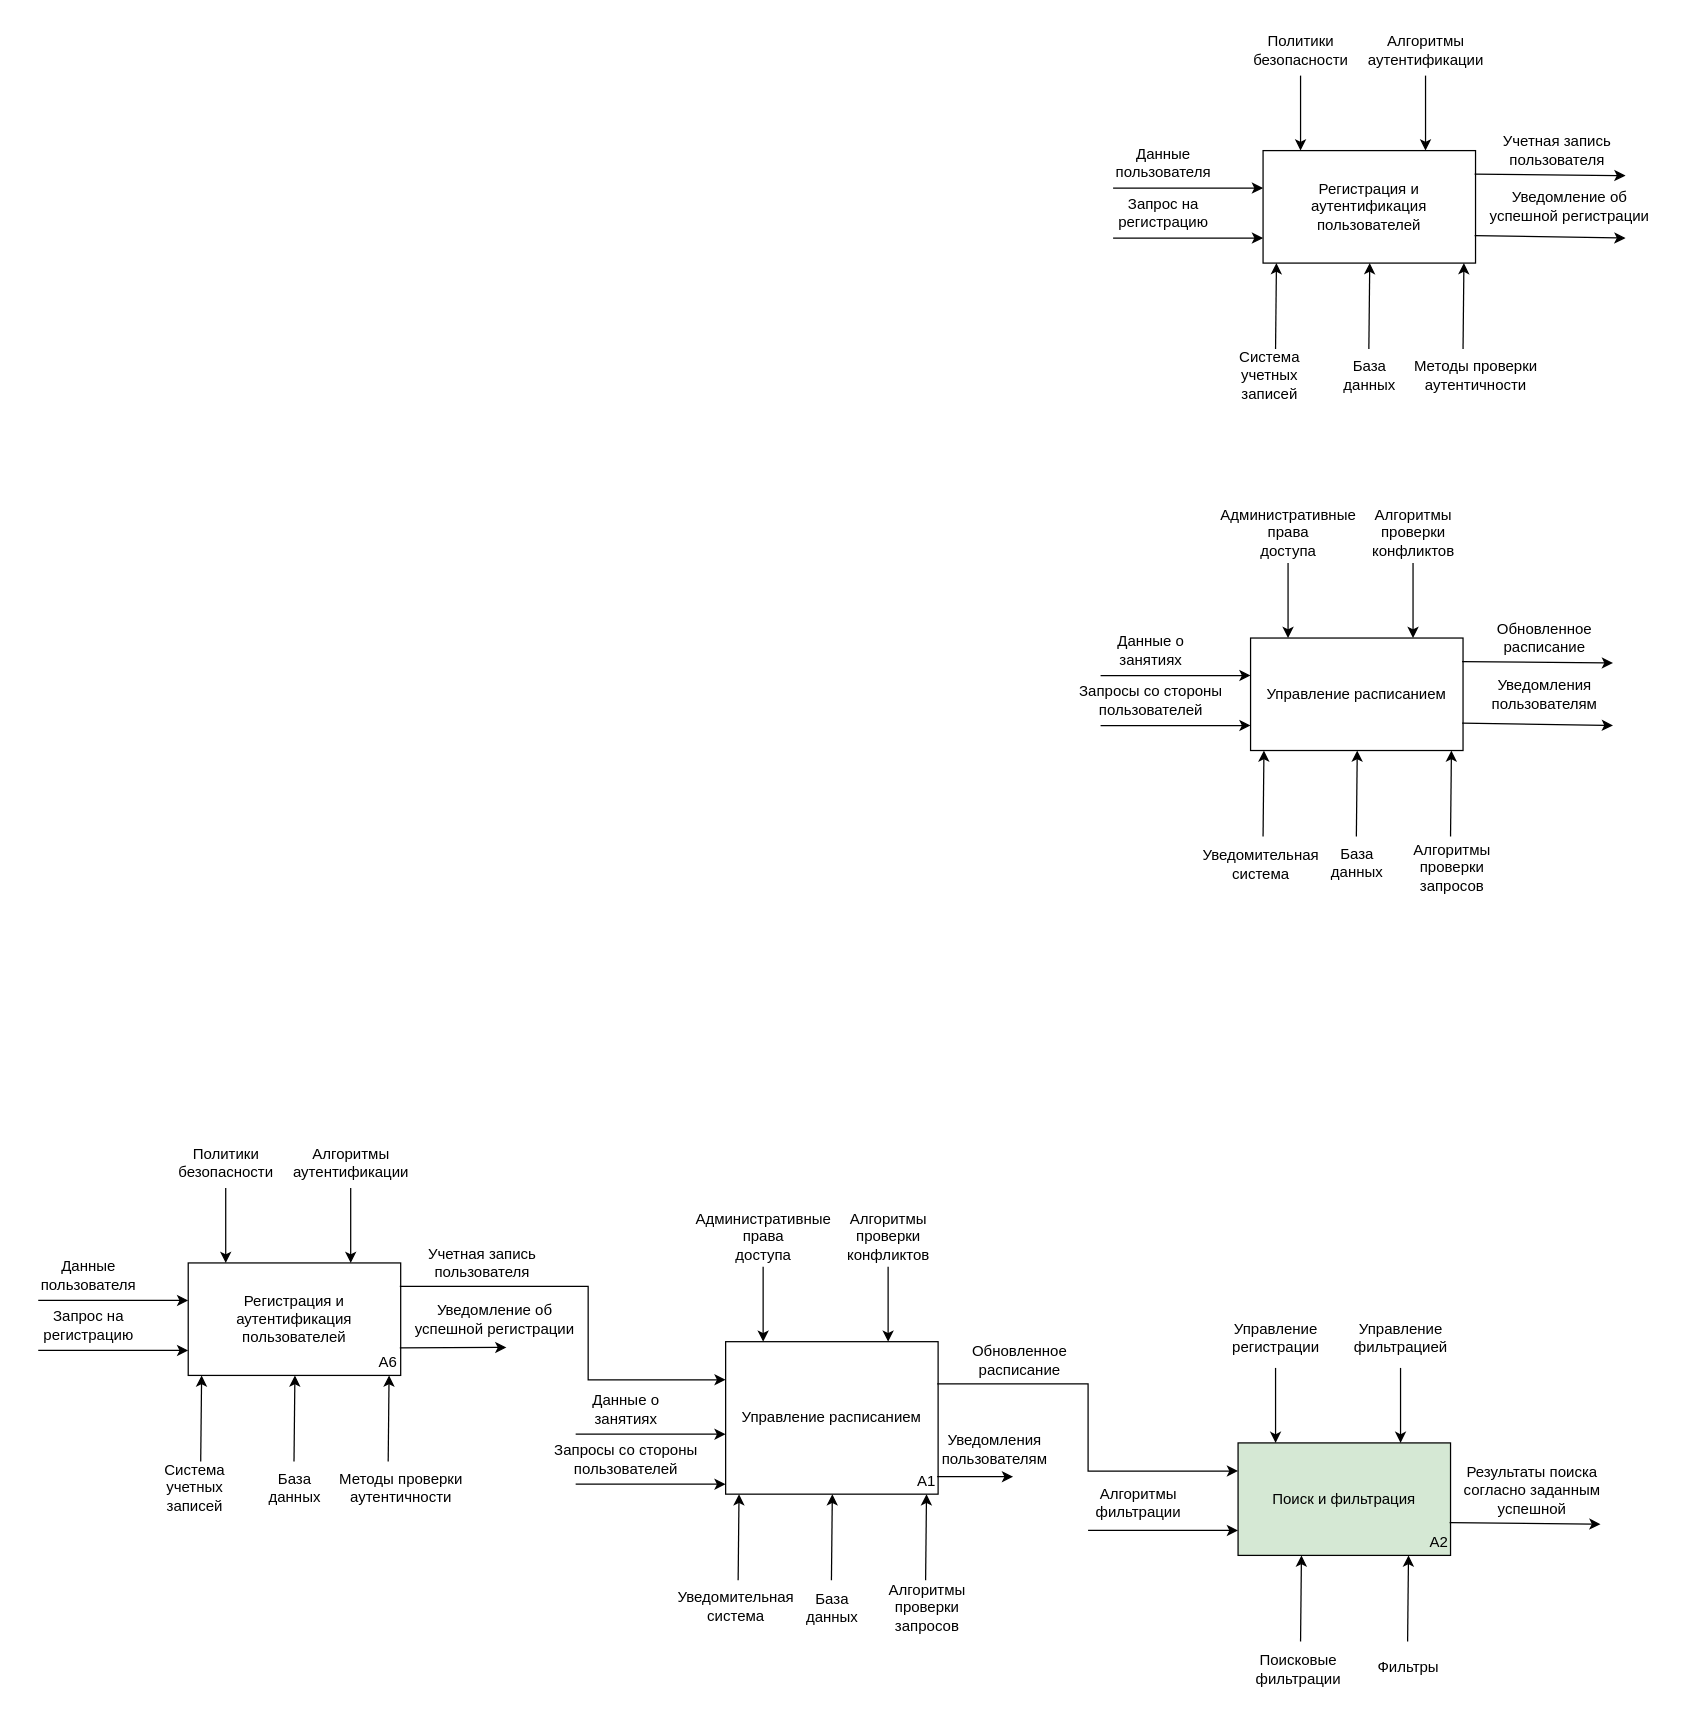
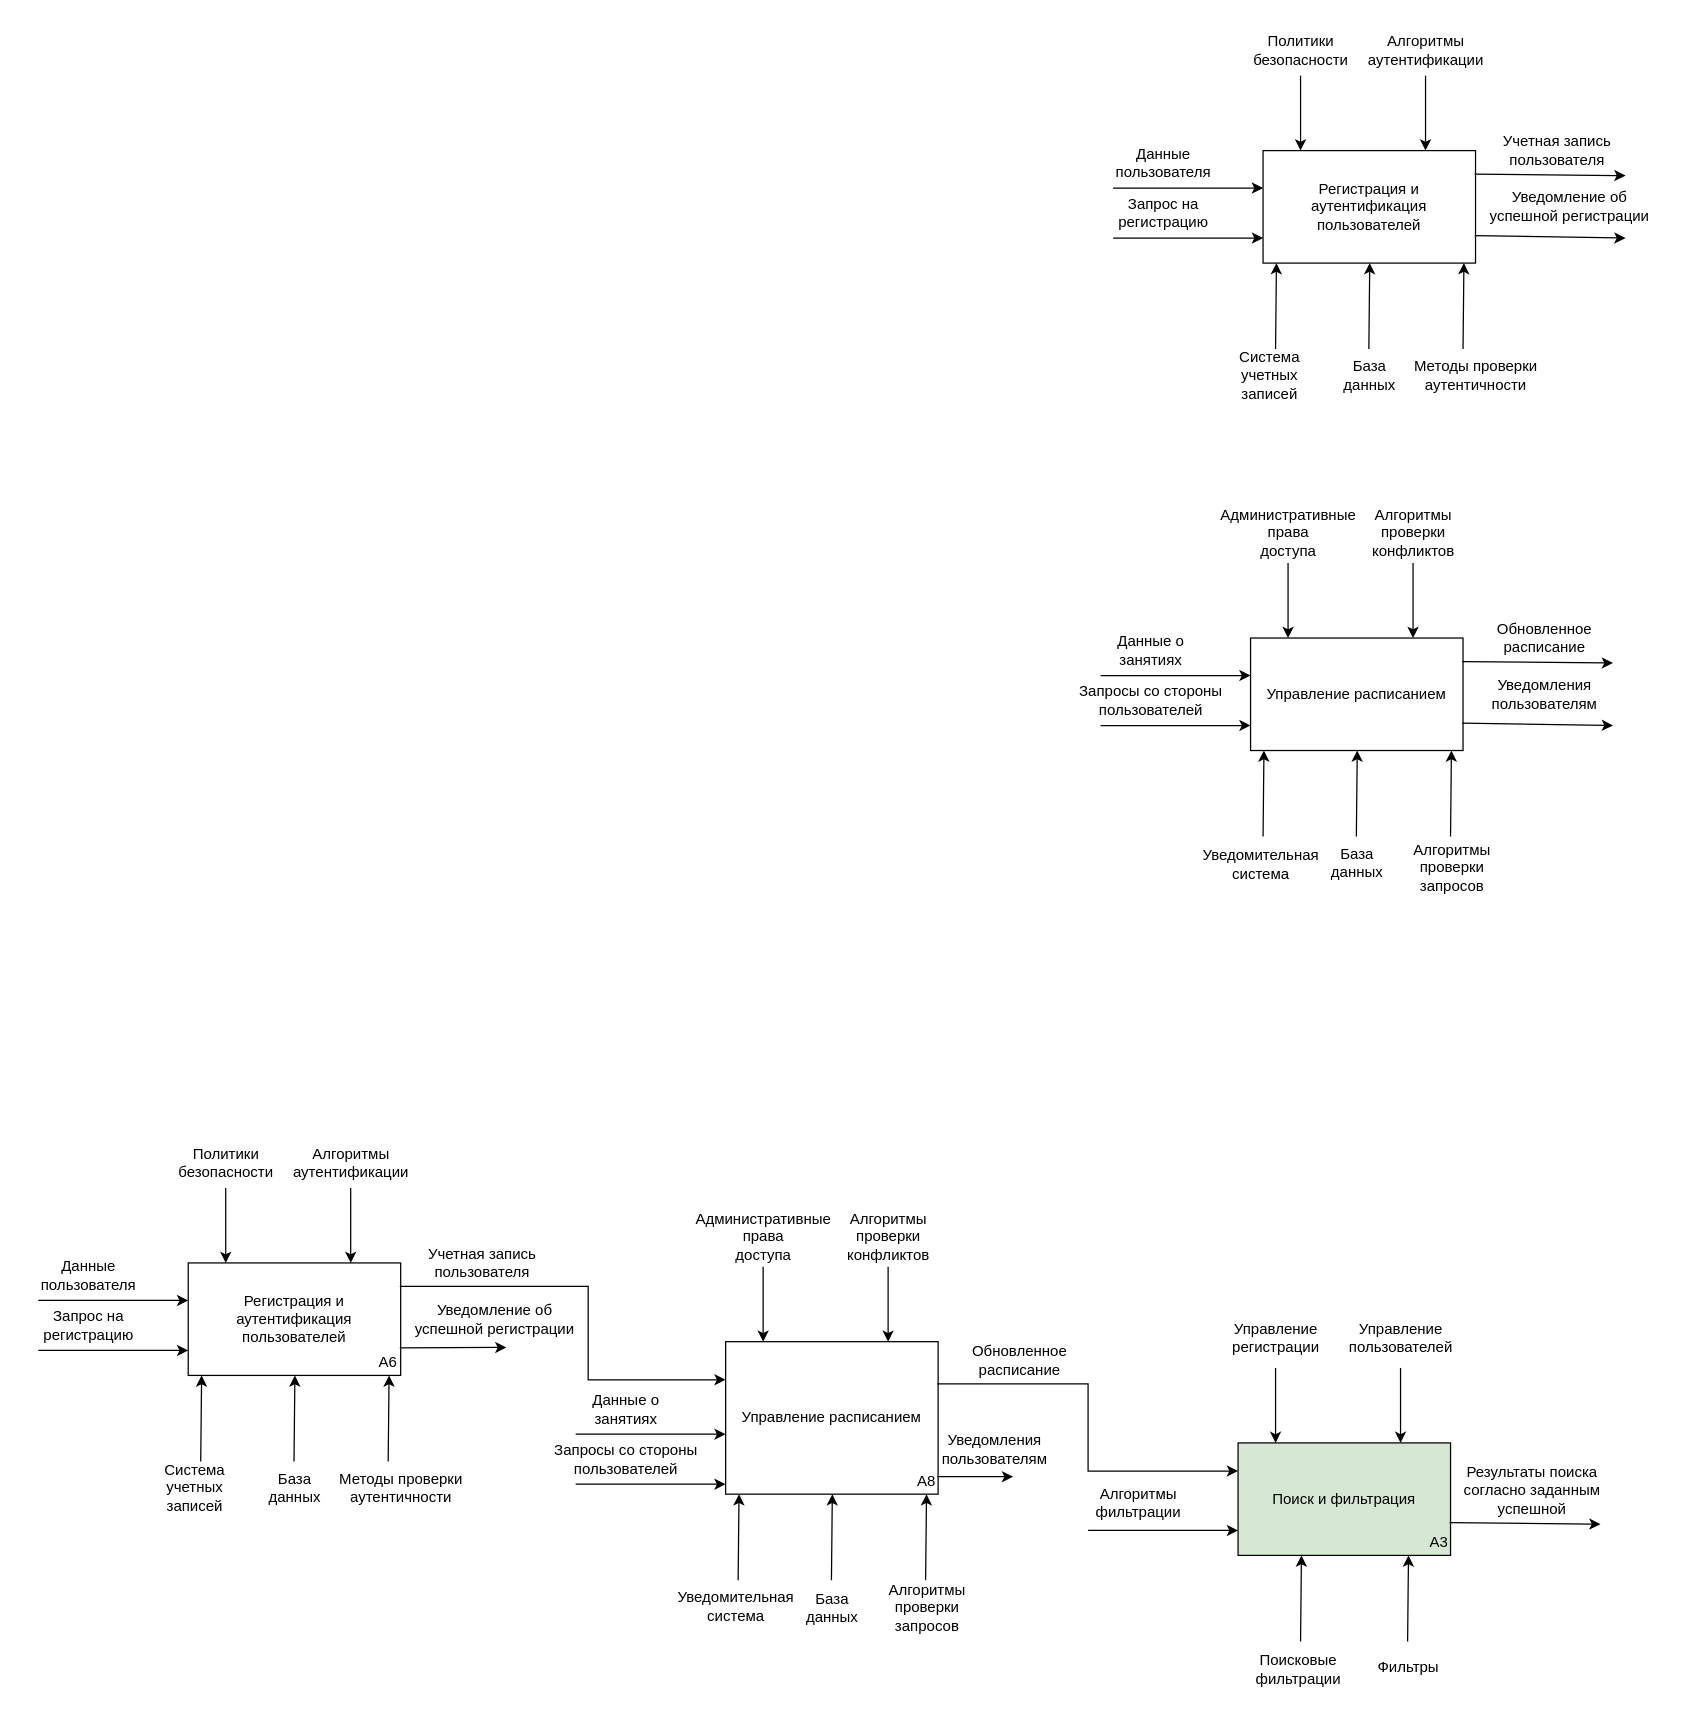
(1401, 1338) -> (1401, 1338)
(927, 1482) -> (927, 1482)
(1439, 1543) -> (1439, 1543)
